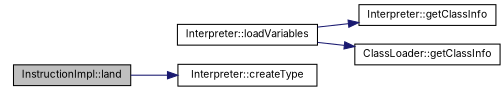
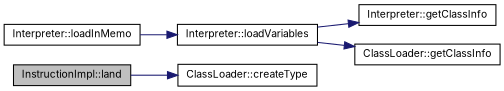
none -> (72, 35)
(247, 75) -> (247, 75)
